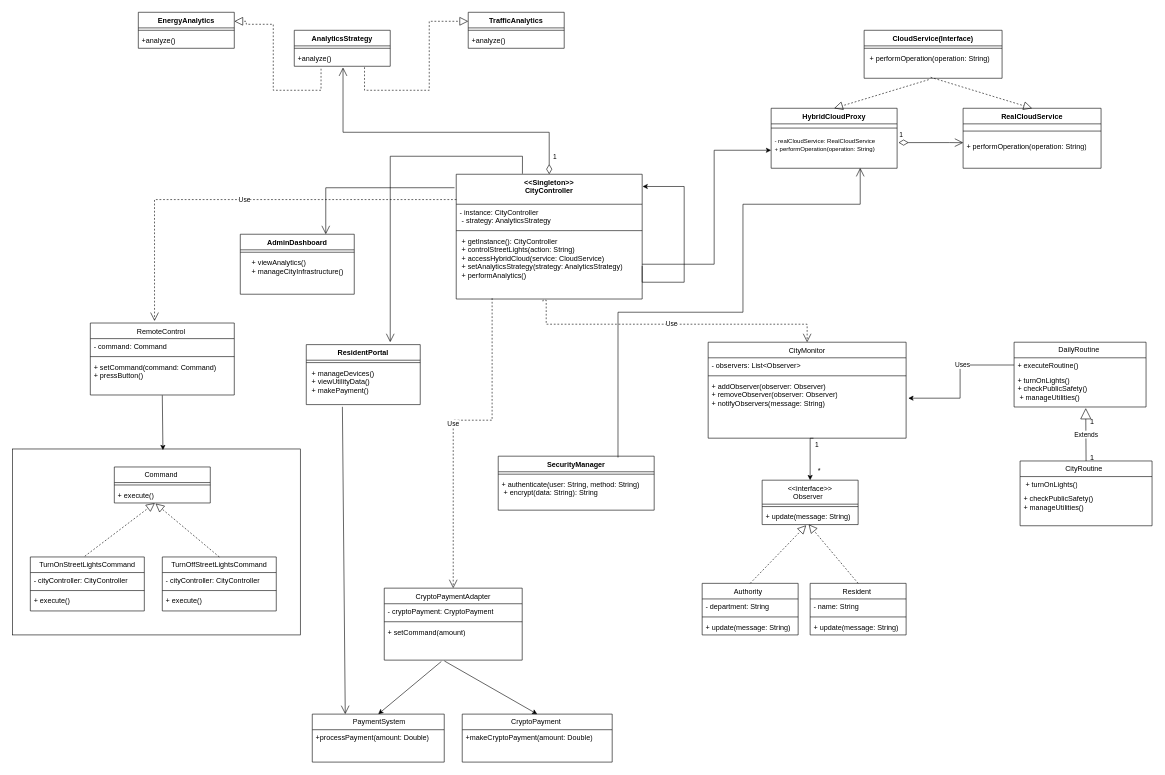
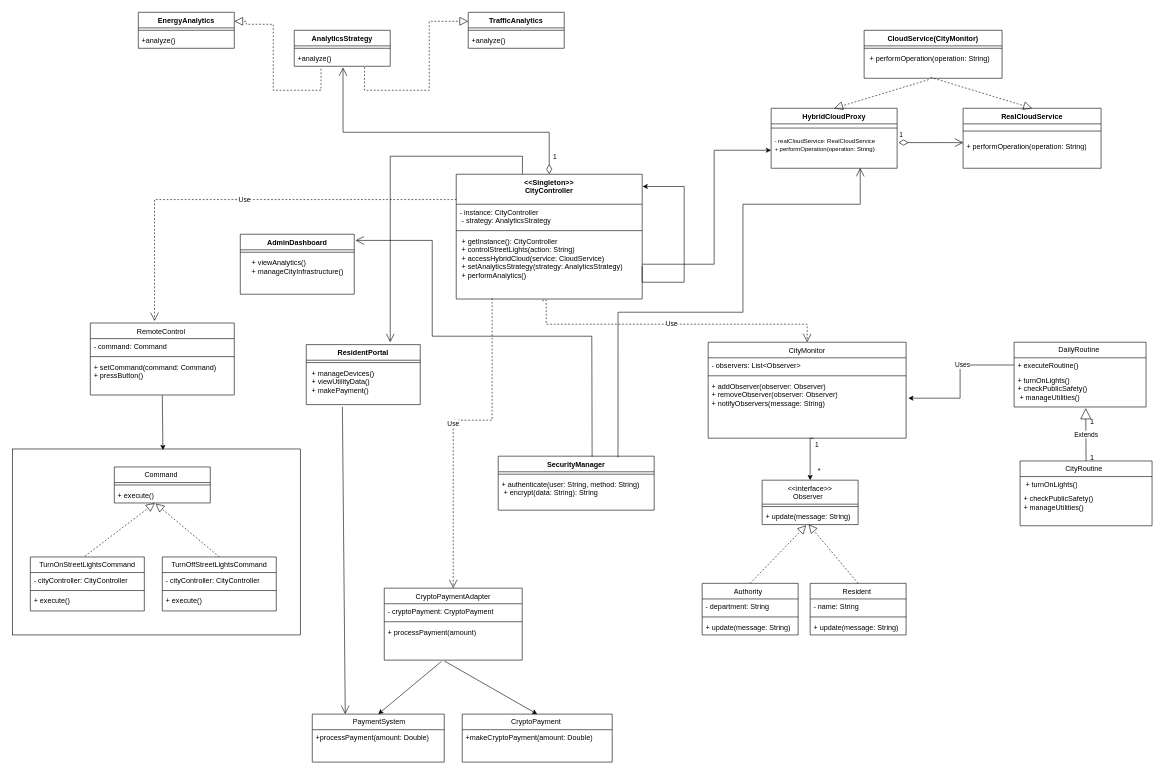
(933, 39) -> (933, 39)
(368, 188) -> none
none -> (448, 336)
(427, 633) -> (435, 633)
